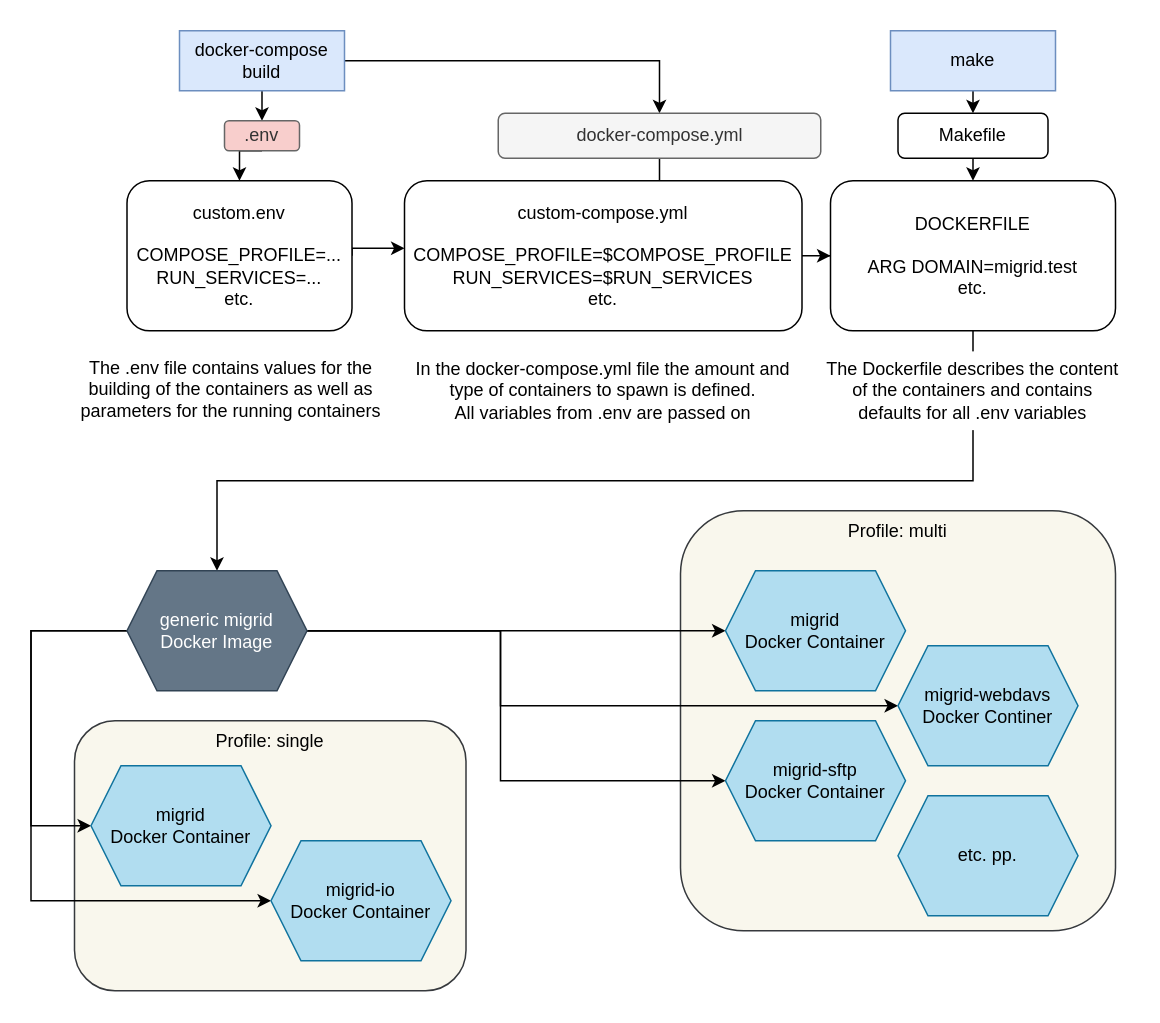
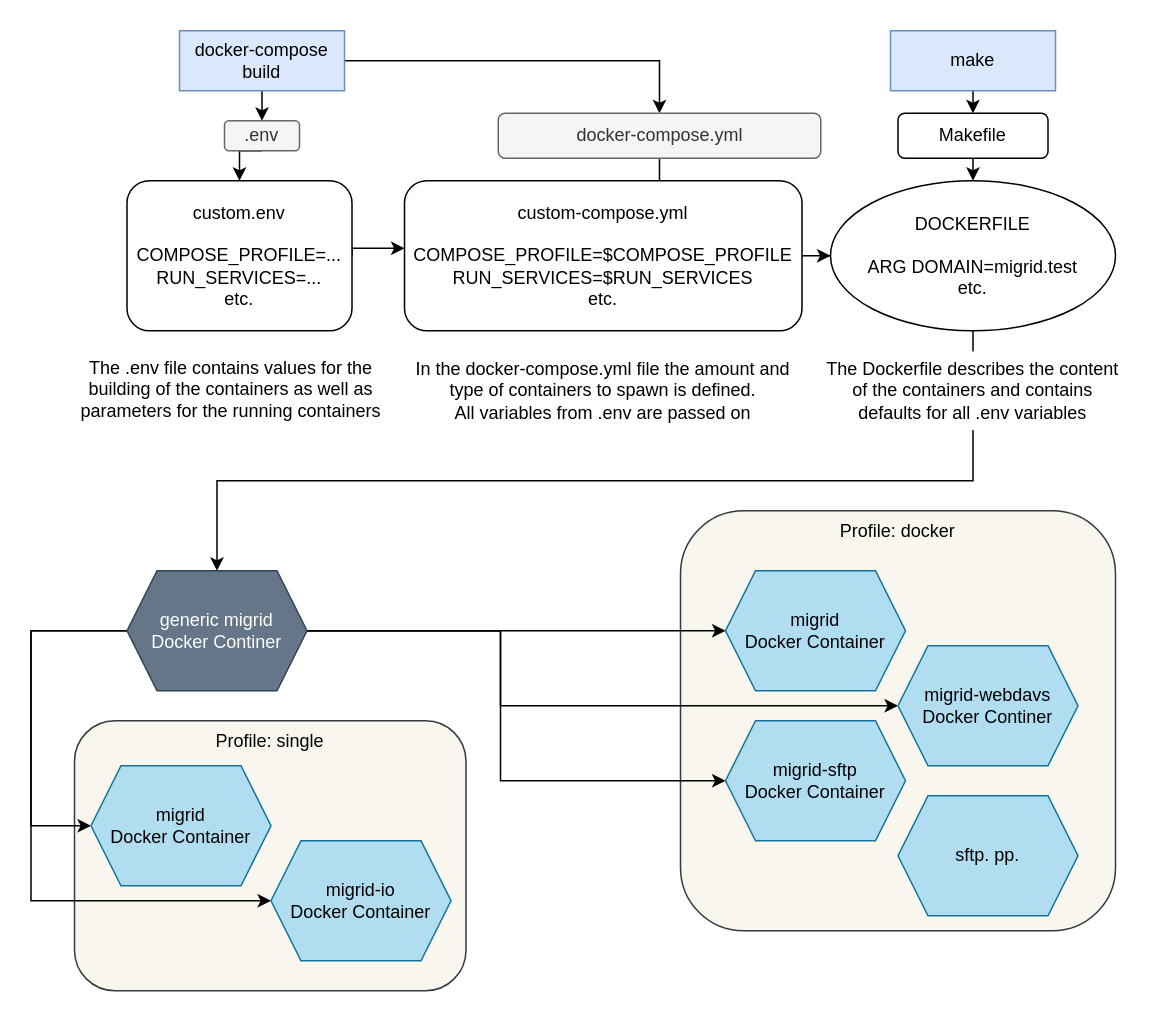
(262, 136) -> (262, 136)
(973, 256) -> (973, 256)
(898, 532) -> (898, 532)
(217, 631) -> (217, 631)
(988, 856) -> (988, 856)
